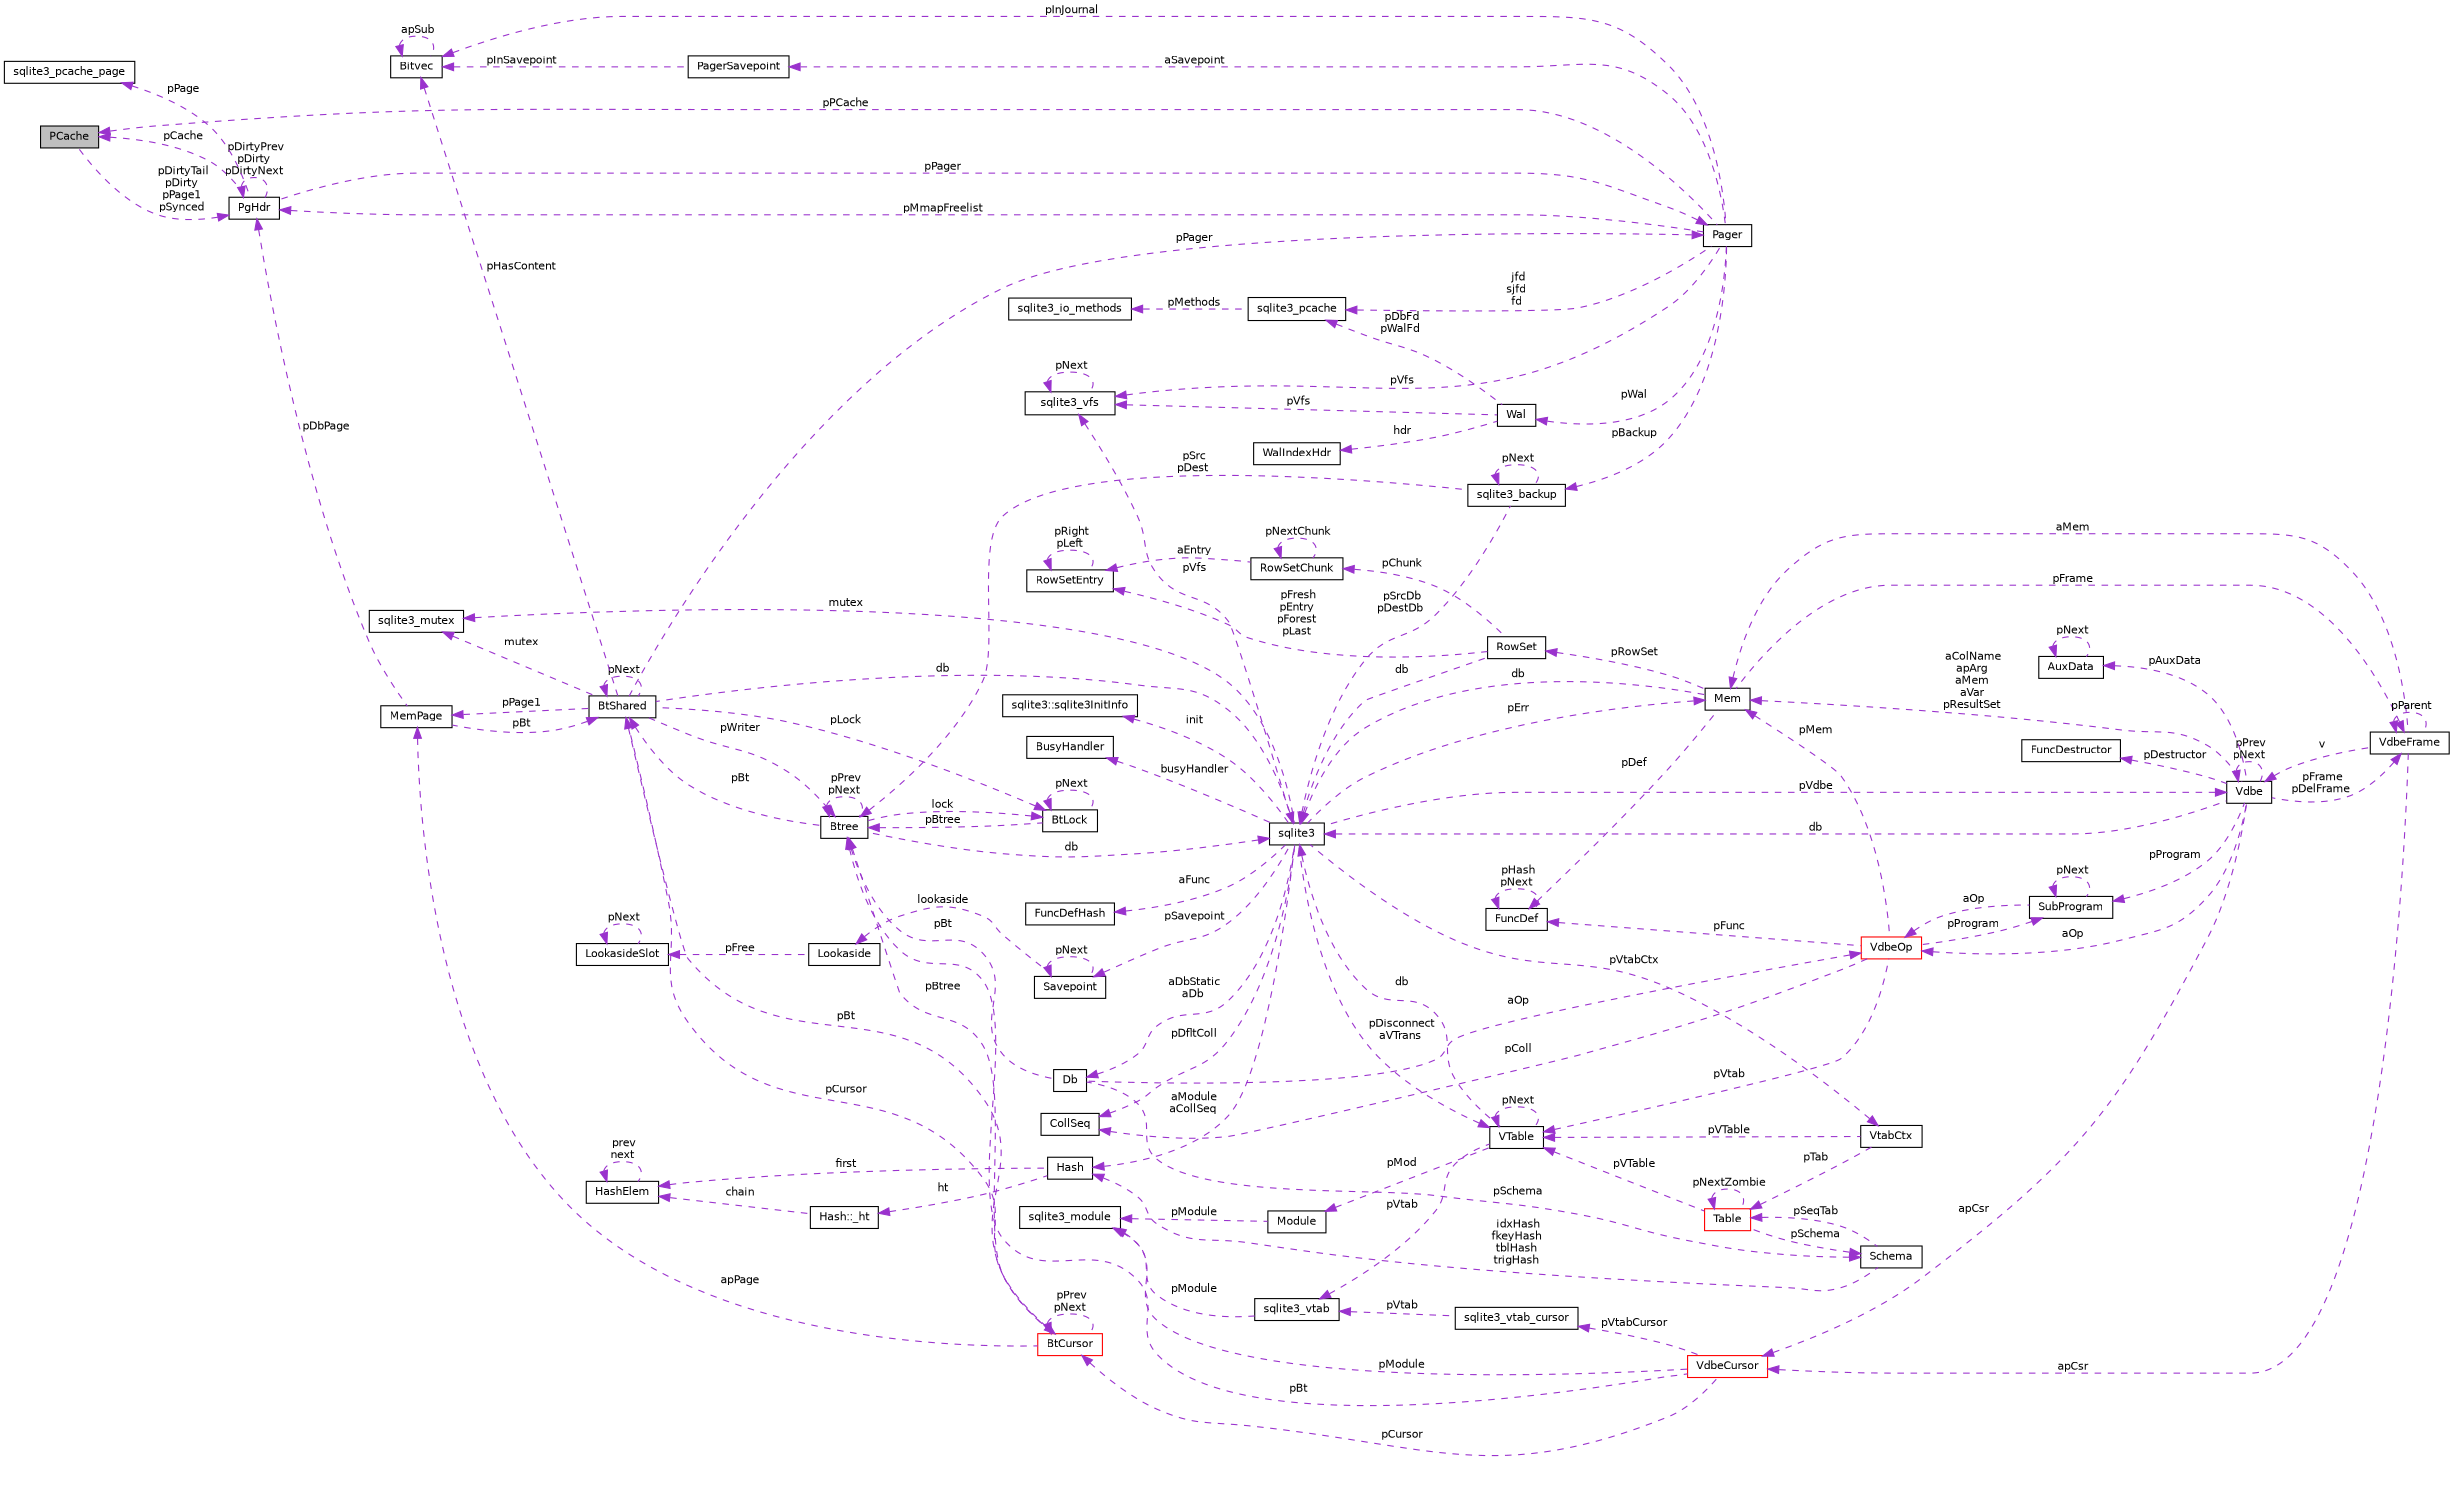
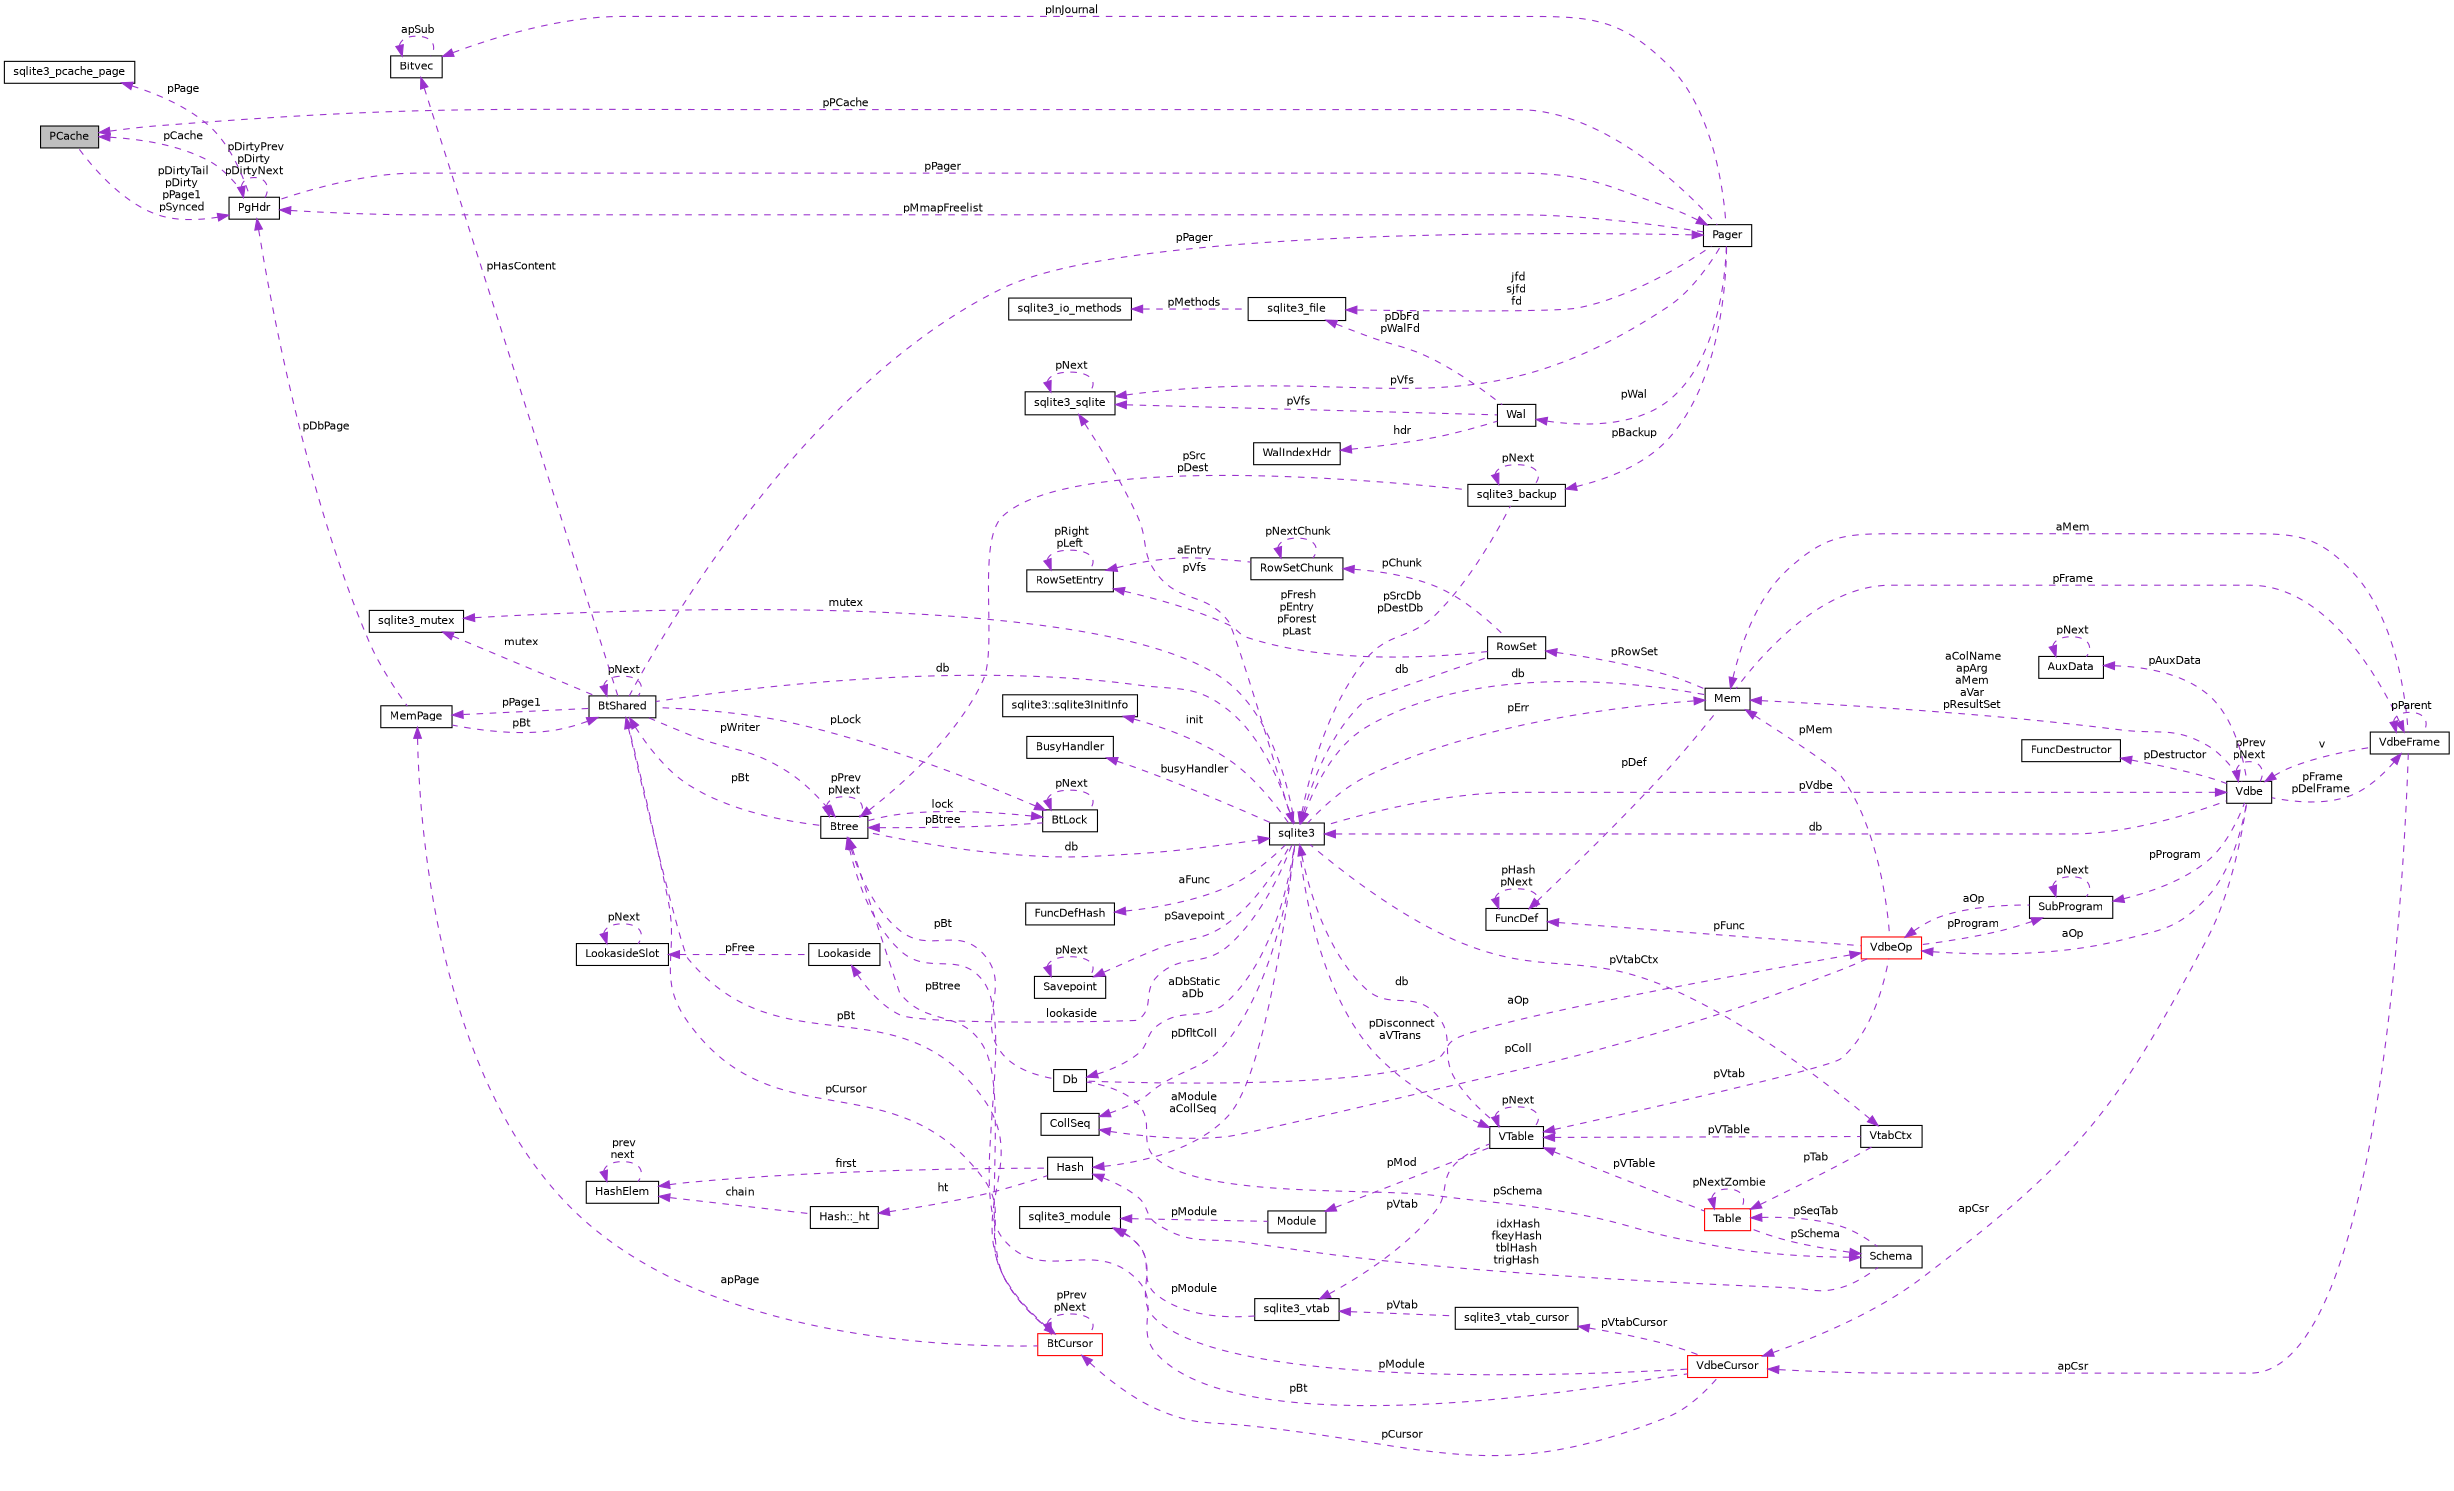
(739, 67) -> none
(1297, 309) -> (1297, 309)
(1070, 403) -> (1070, 403)
(968, 911) -> (1113, 1021)
